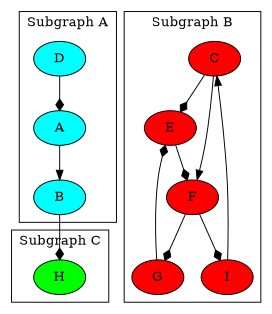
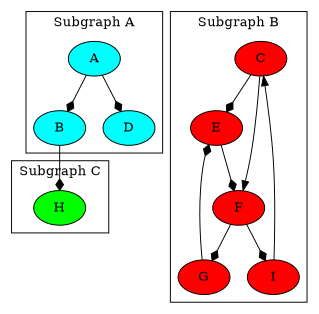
(60, 88) -> (109, 88)
(60, 158) -> (80, 88)
